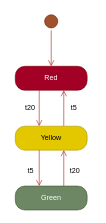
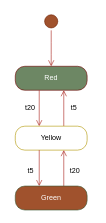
(51, 78) -> (51, 78)
(51, 138) -> (51, 138)
(51, 198) -> (51, 198)
